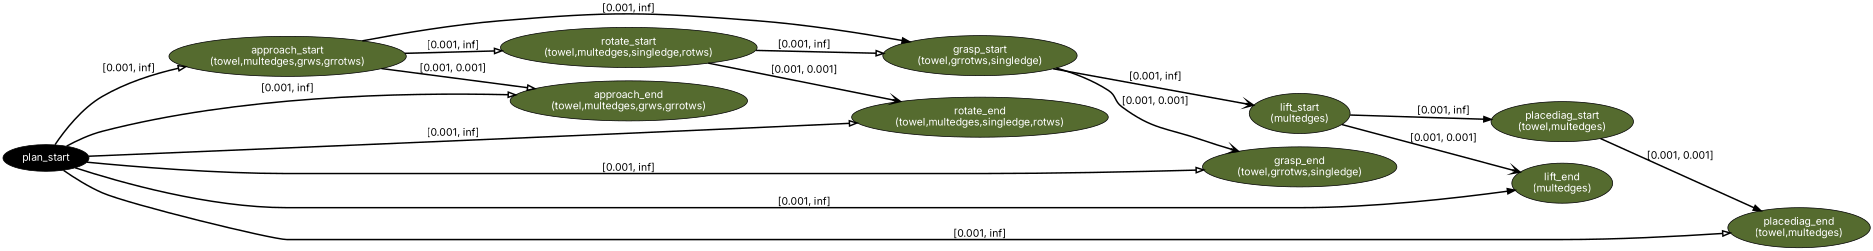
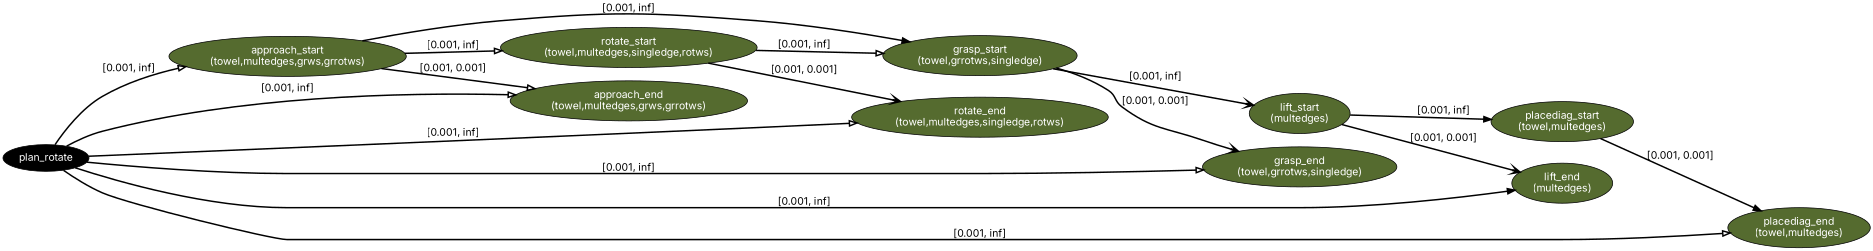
(46, 158) -> (46, 158)
